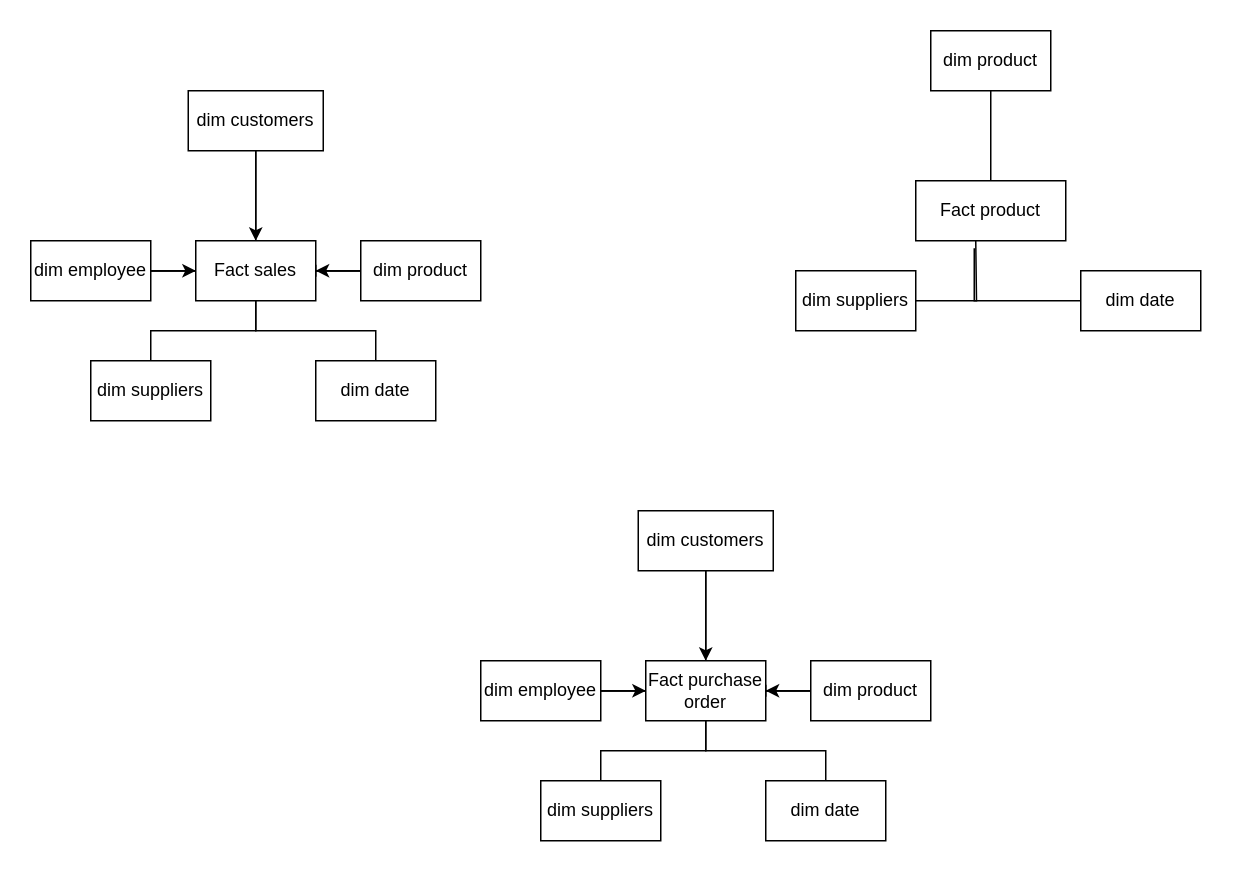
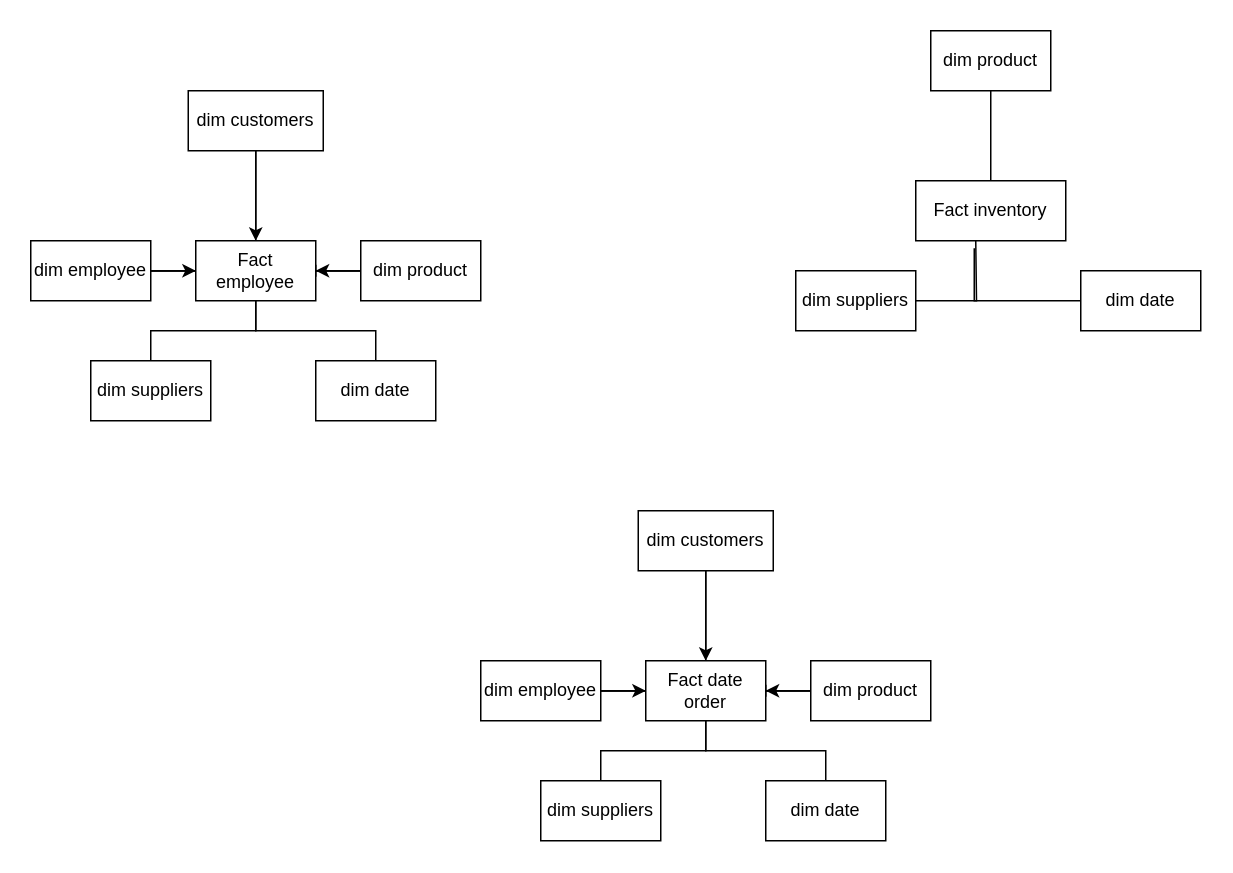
(991, 211) -> (991, 211)
(256, 271) -> (256, 271)
(706, 691) -> (706, 691)
